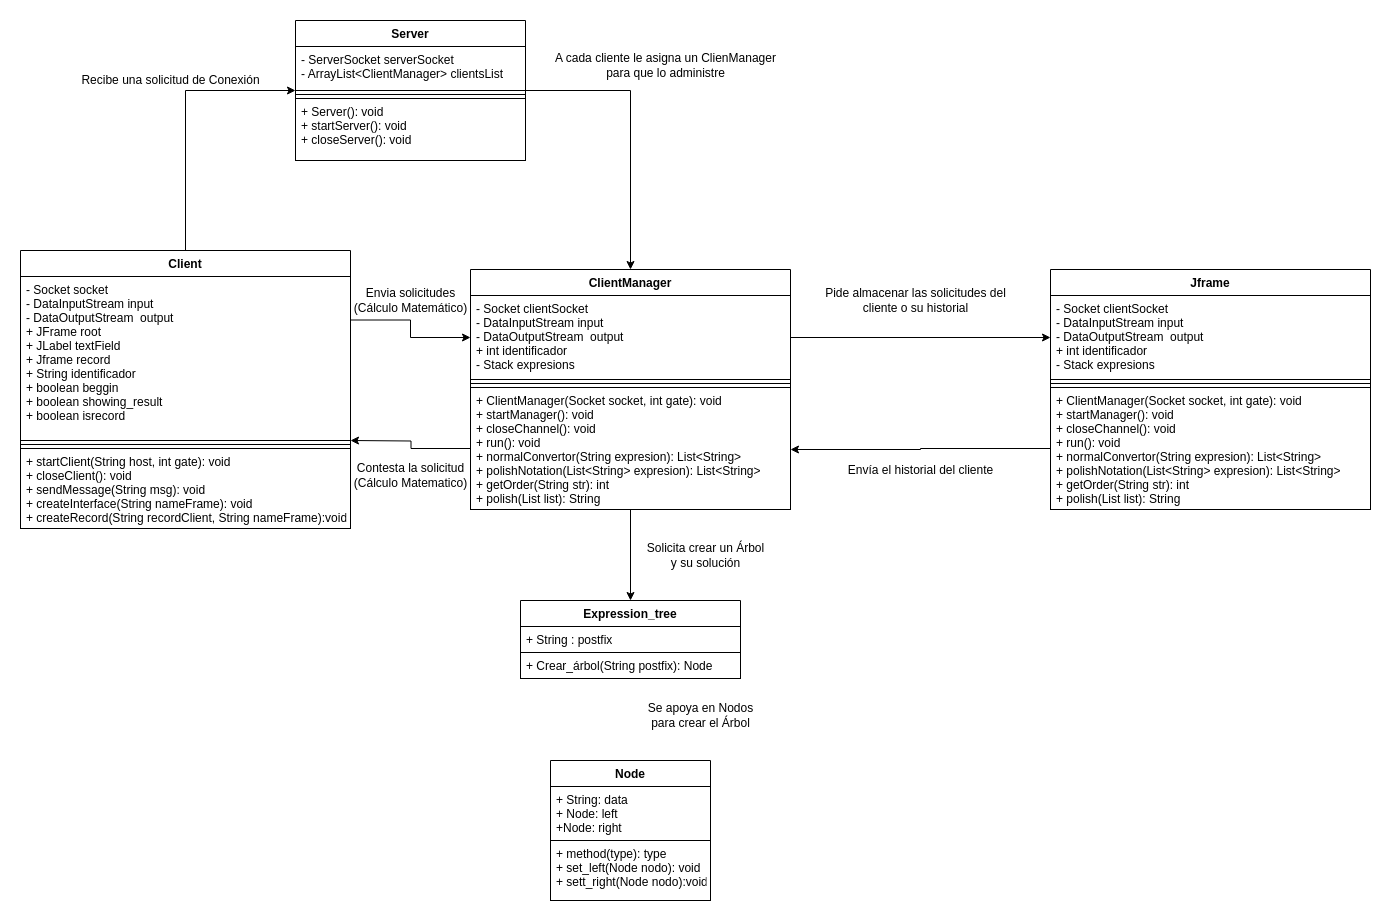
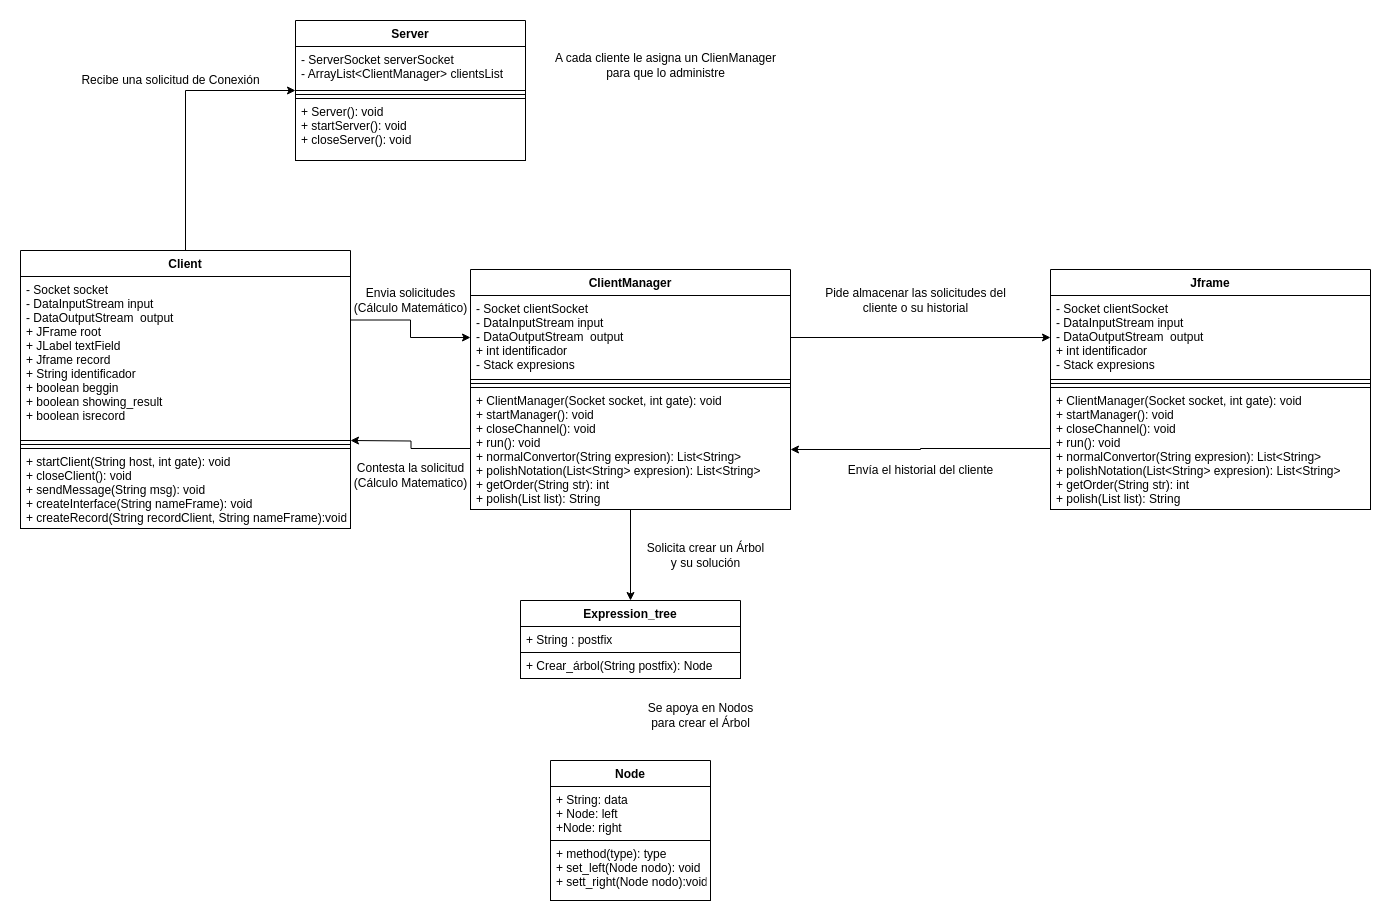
(631, 125) -> none
